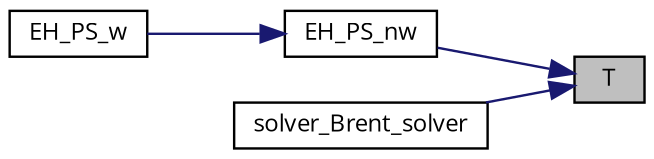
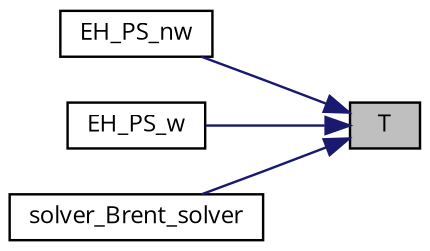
(204, 34) -> (265, 126)
